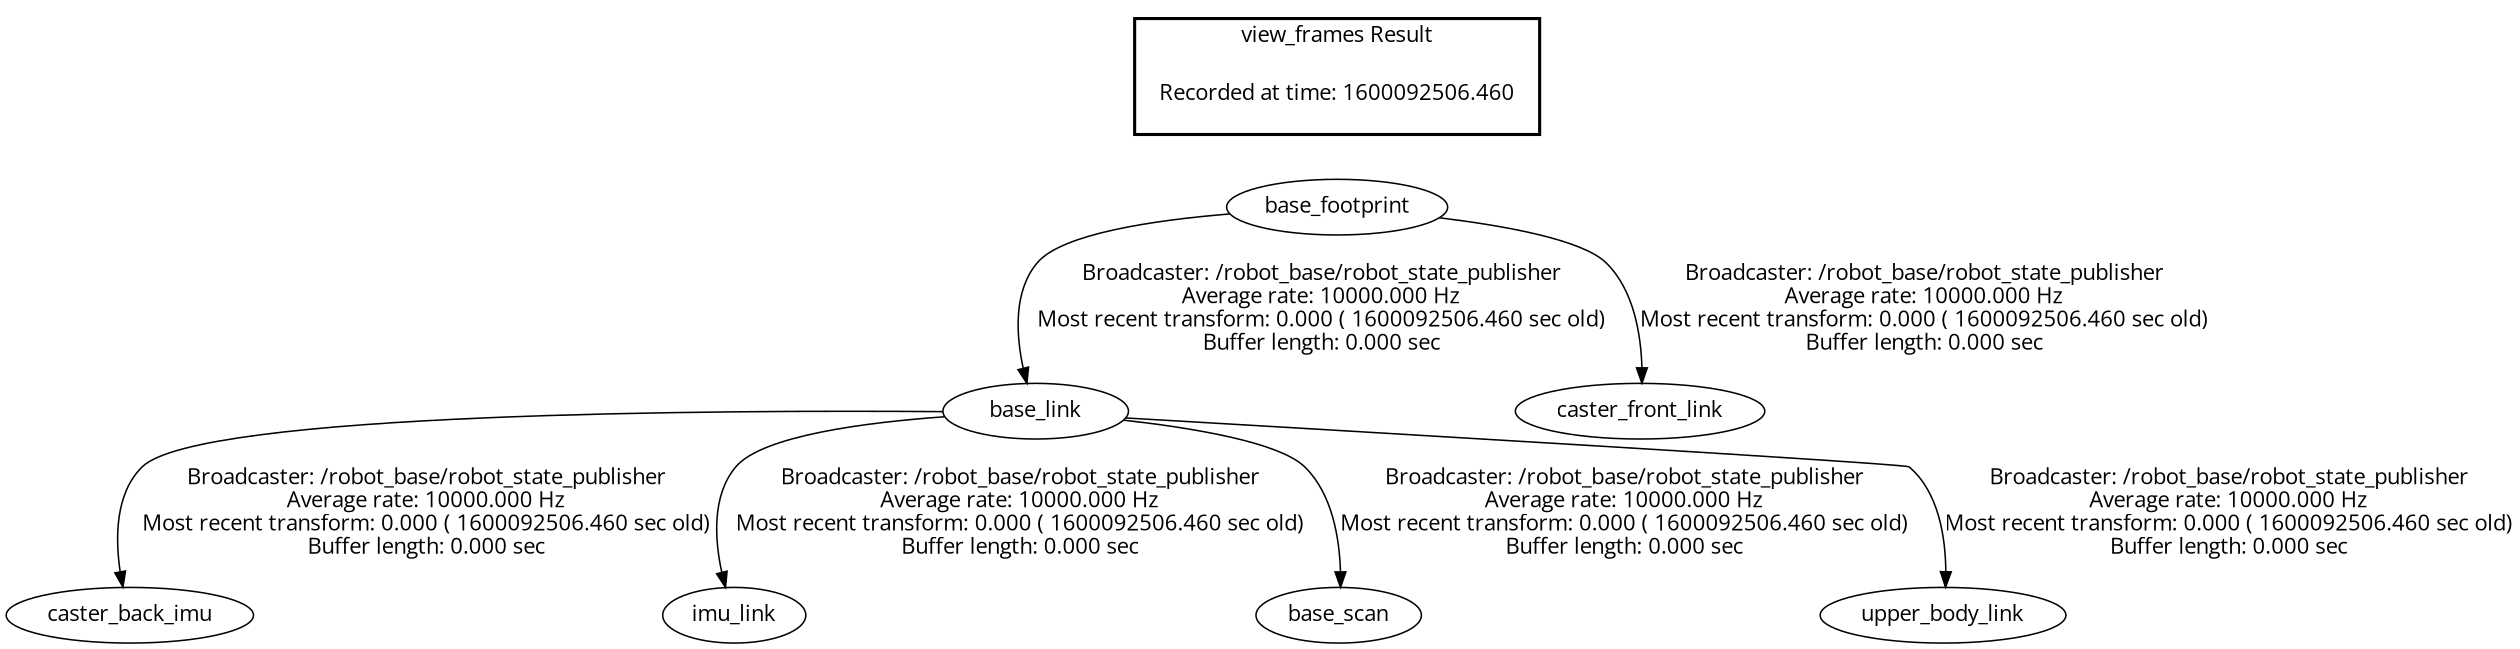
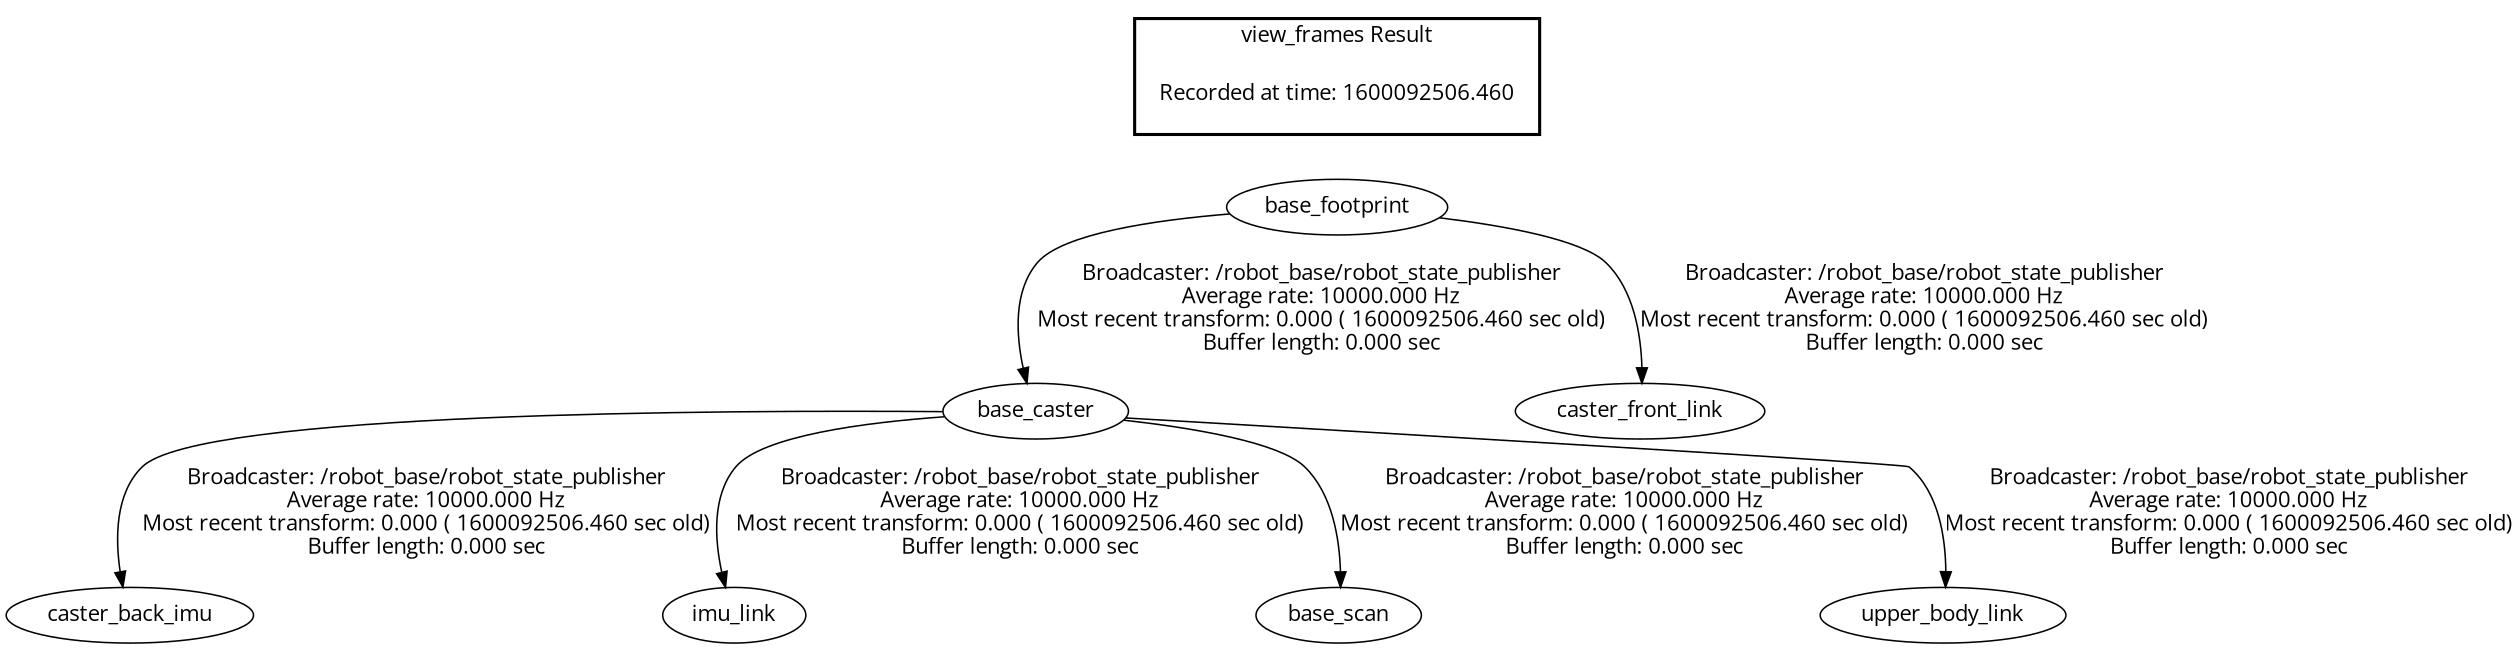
(1036, 411) -> (1036, 411)
